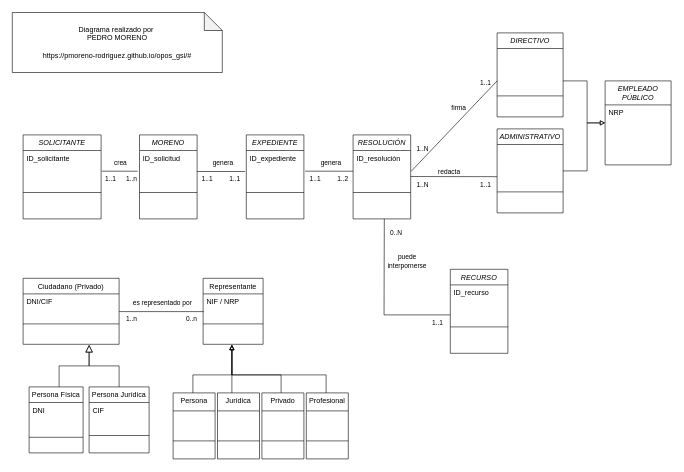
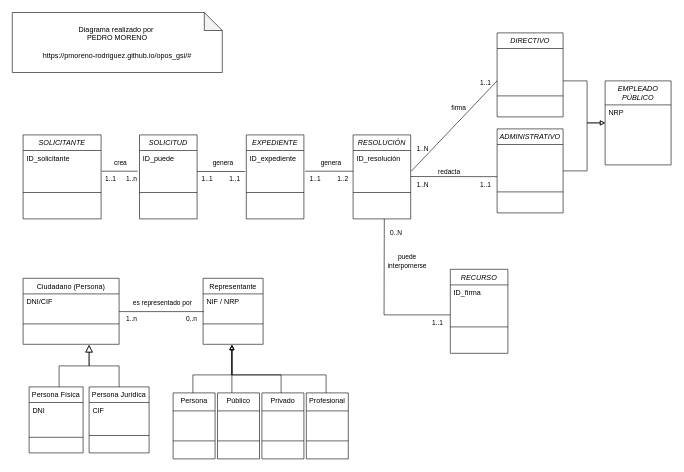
(168, 143) -> (168, 143)
(164, 158) -> (159, 158)
(71, 286) -> (71, 286)
(474, 293) -> (469, 293)
(238, 401) -> (238, 401)
